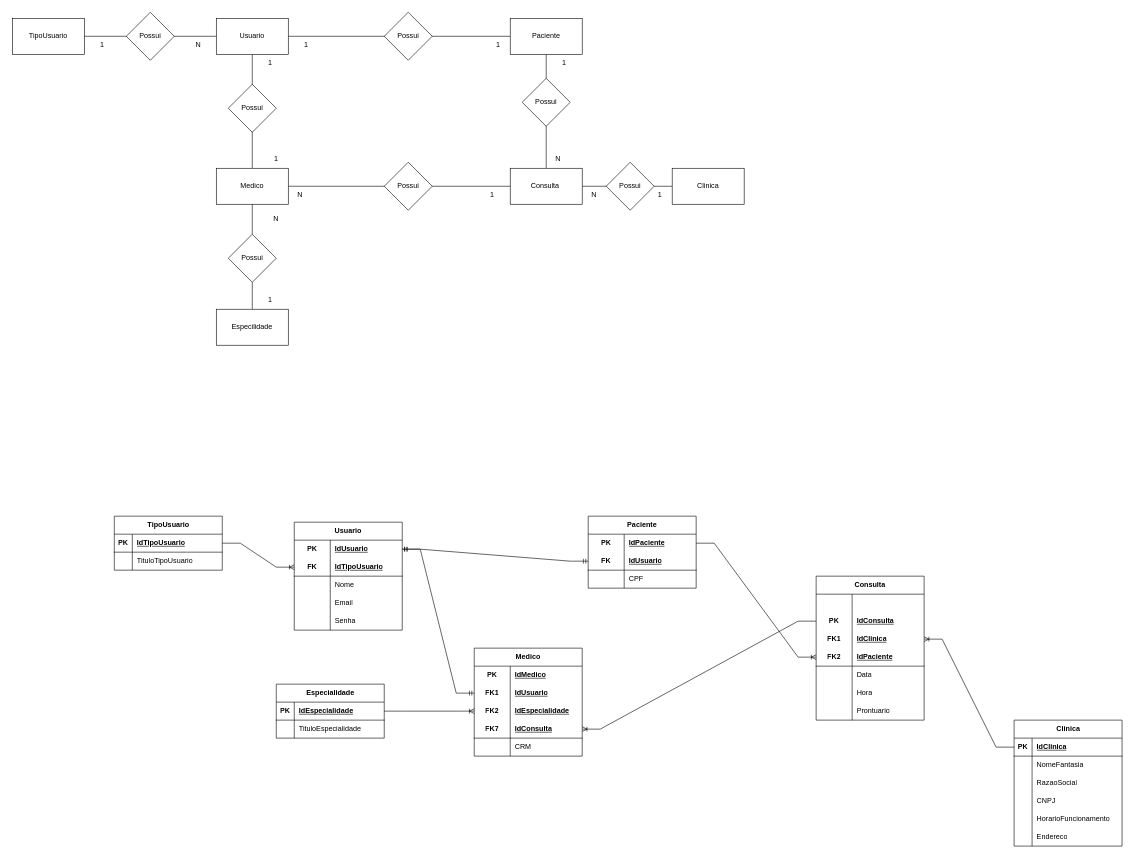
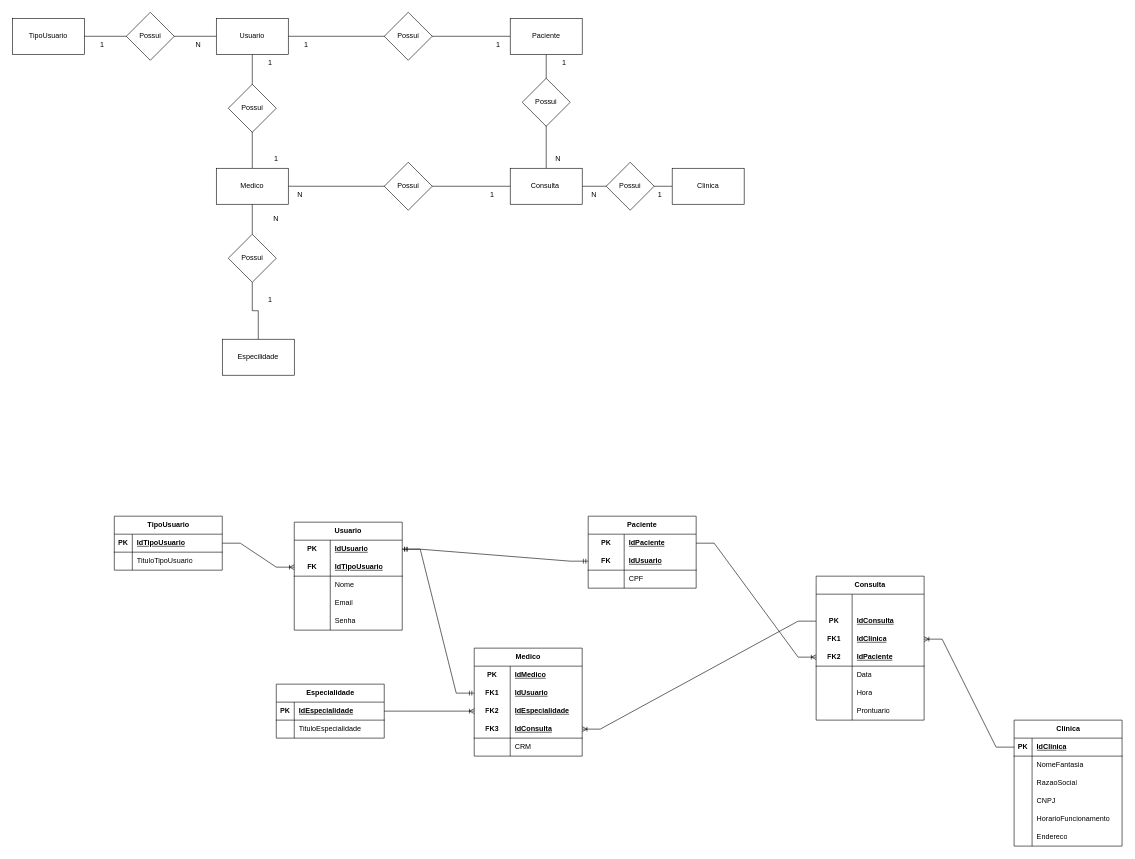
(252, 327) -> (258, 357)
(492, 729) -> (492, 729)
